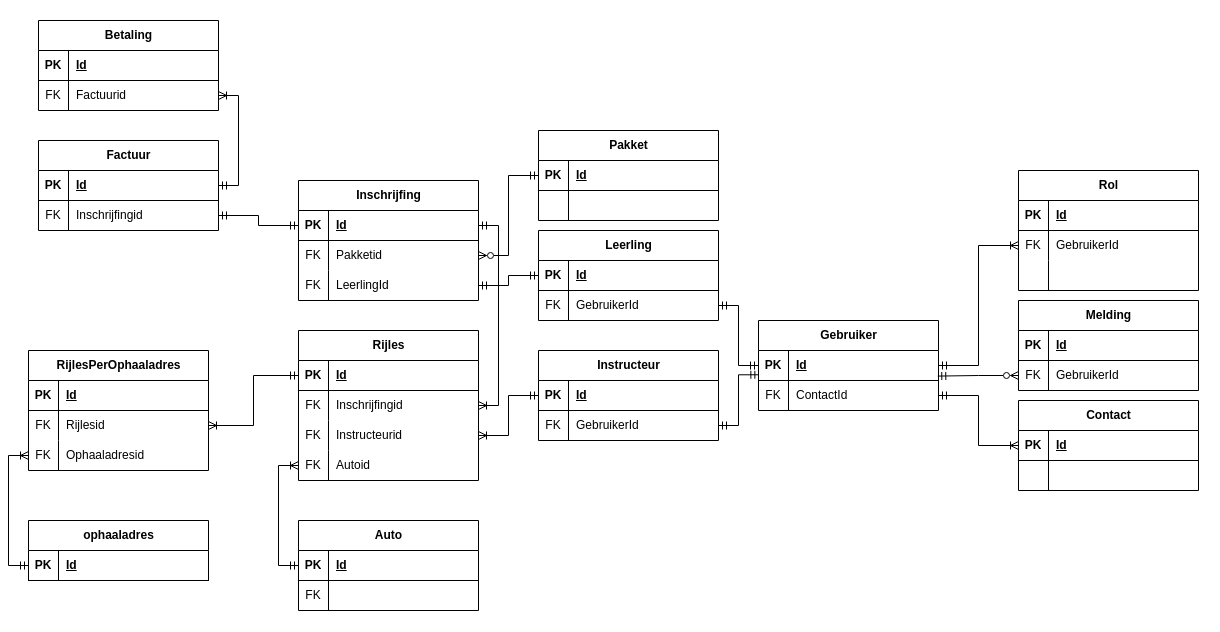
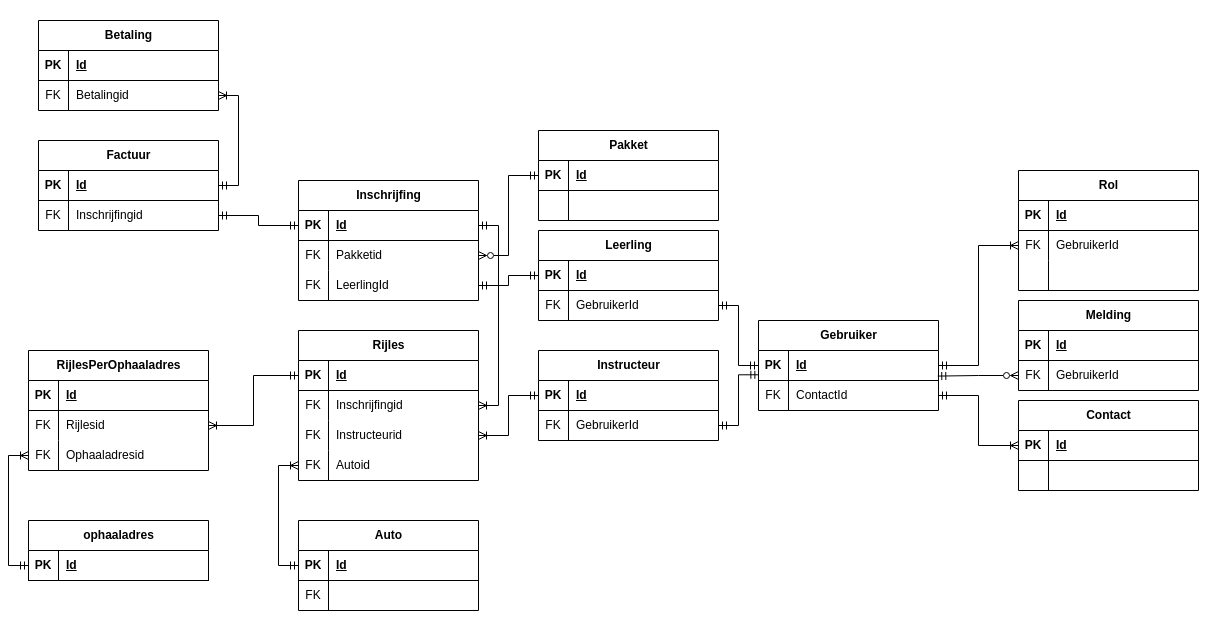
(105, 96) -> (105, 96)
